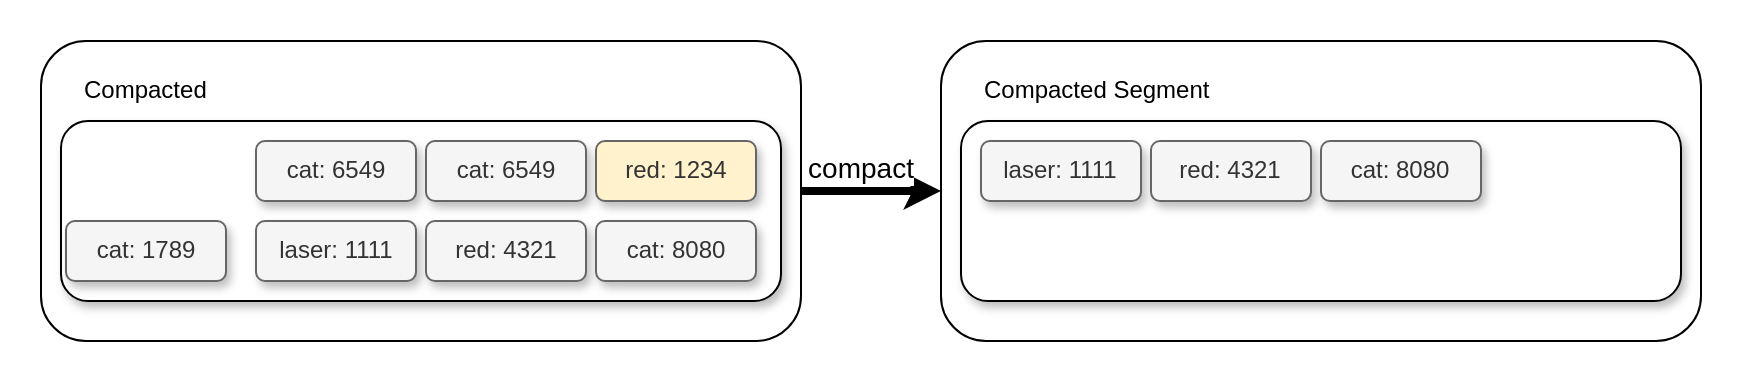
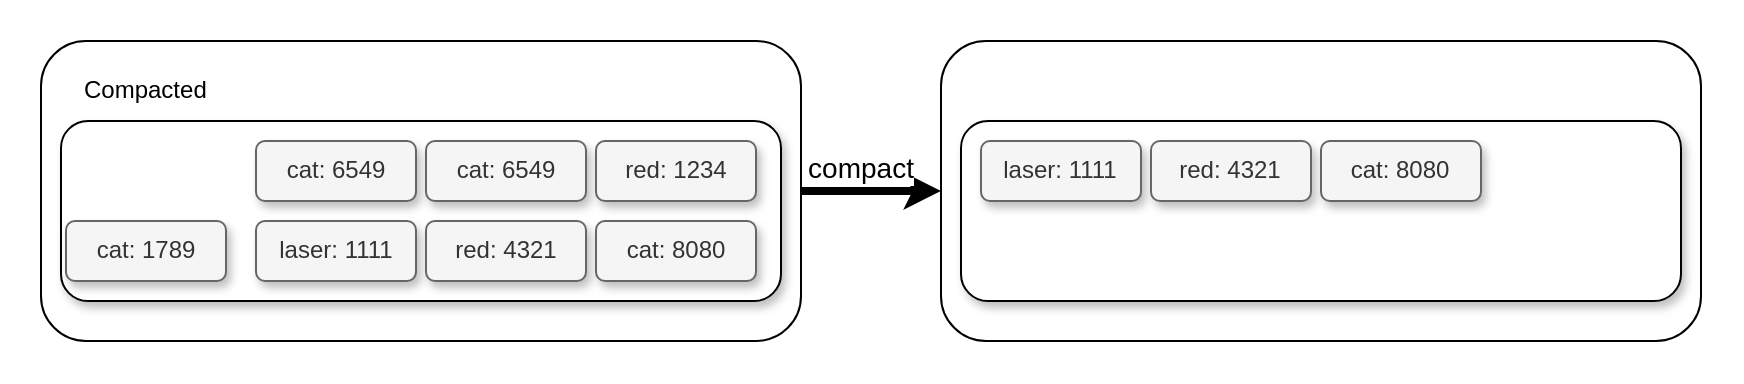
(1141, 91) -> none
(676, 171) -> (676, 171)
